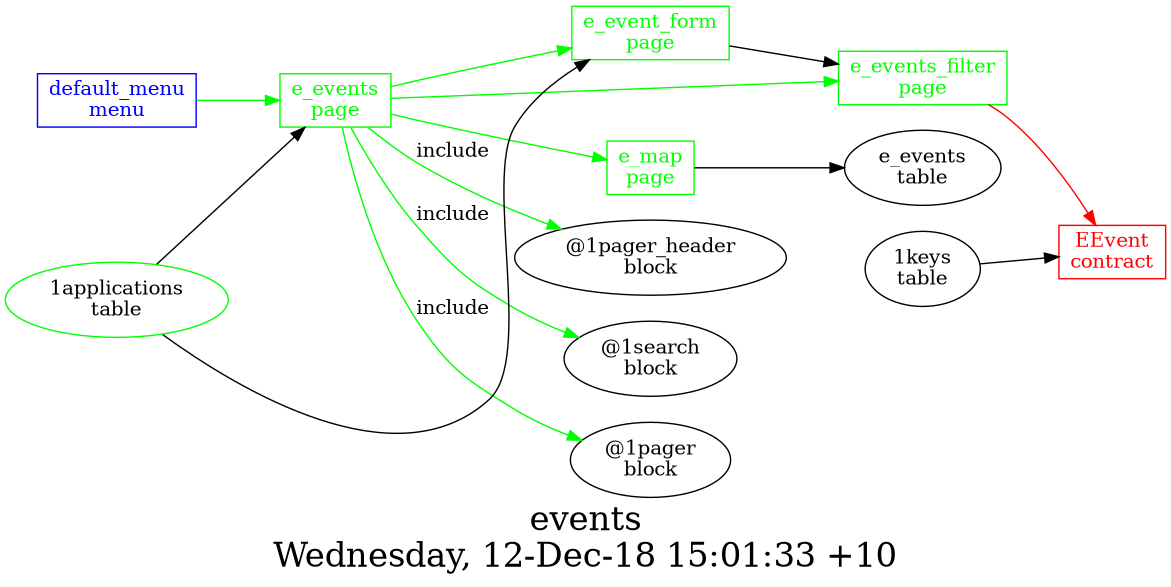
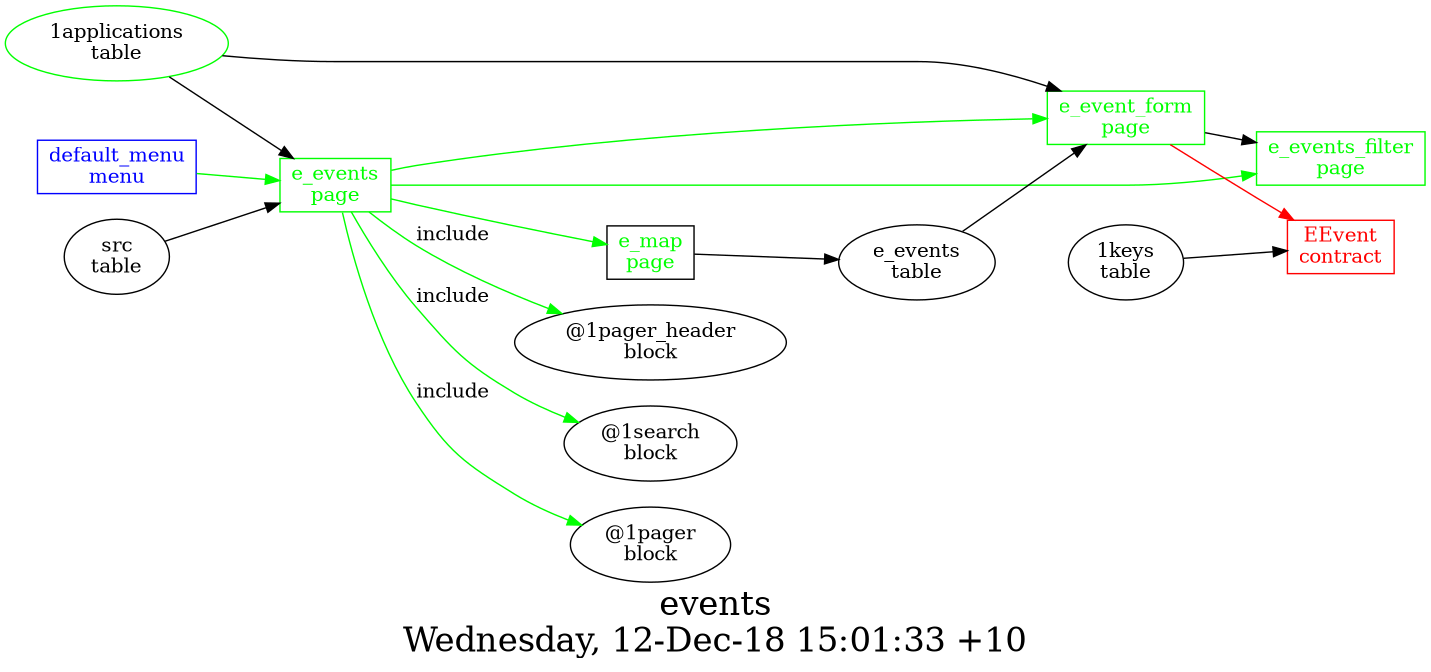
(1044, 153) -> (1237, 186)
(651, 168) -> (651, 253)
none -> (1016, 194)
none -> (117, 257)
